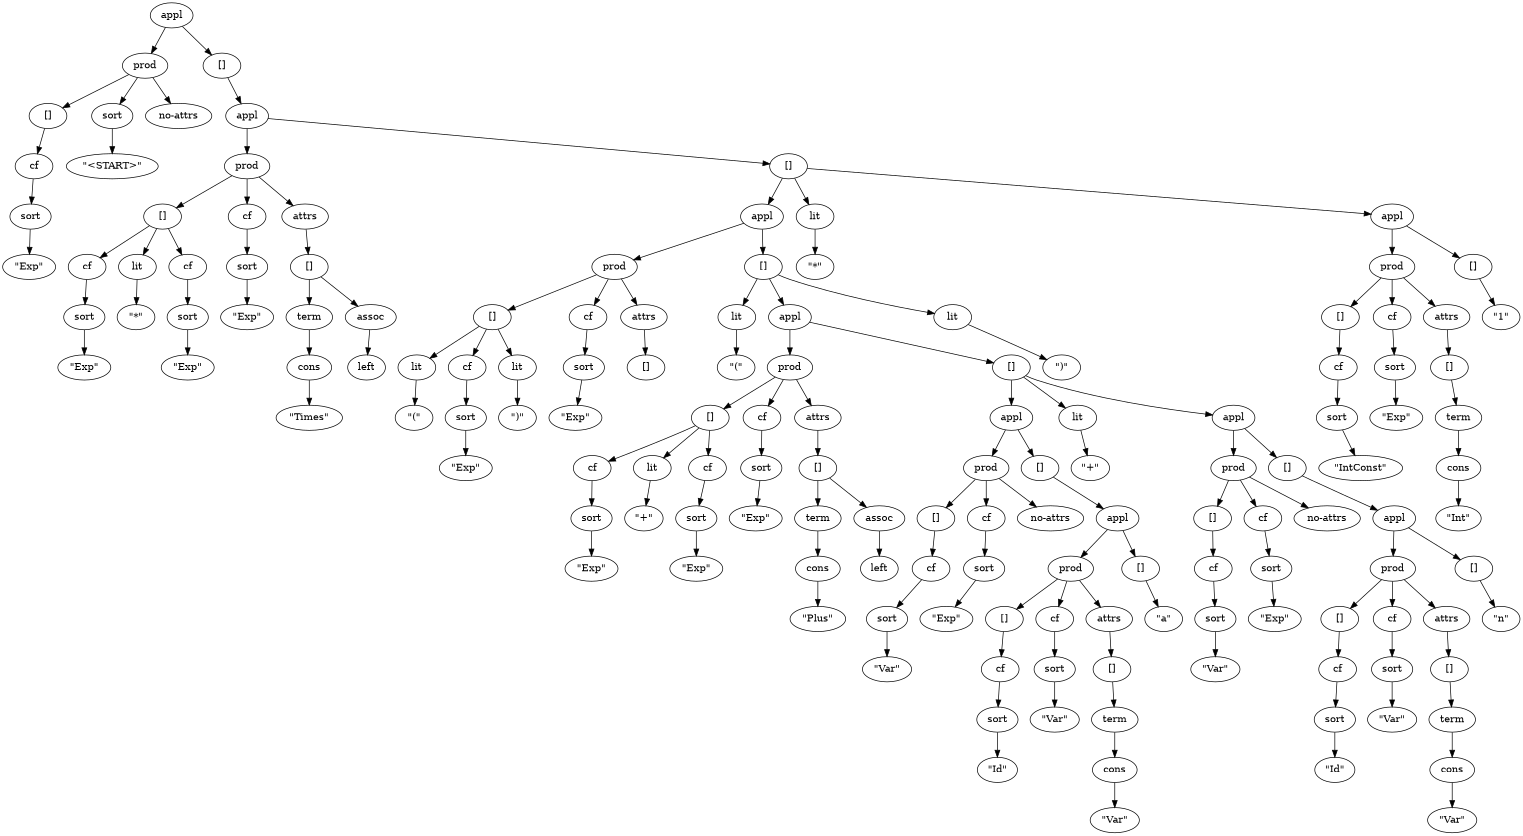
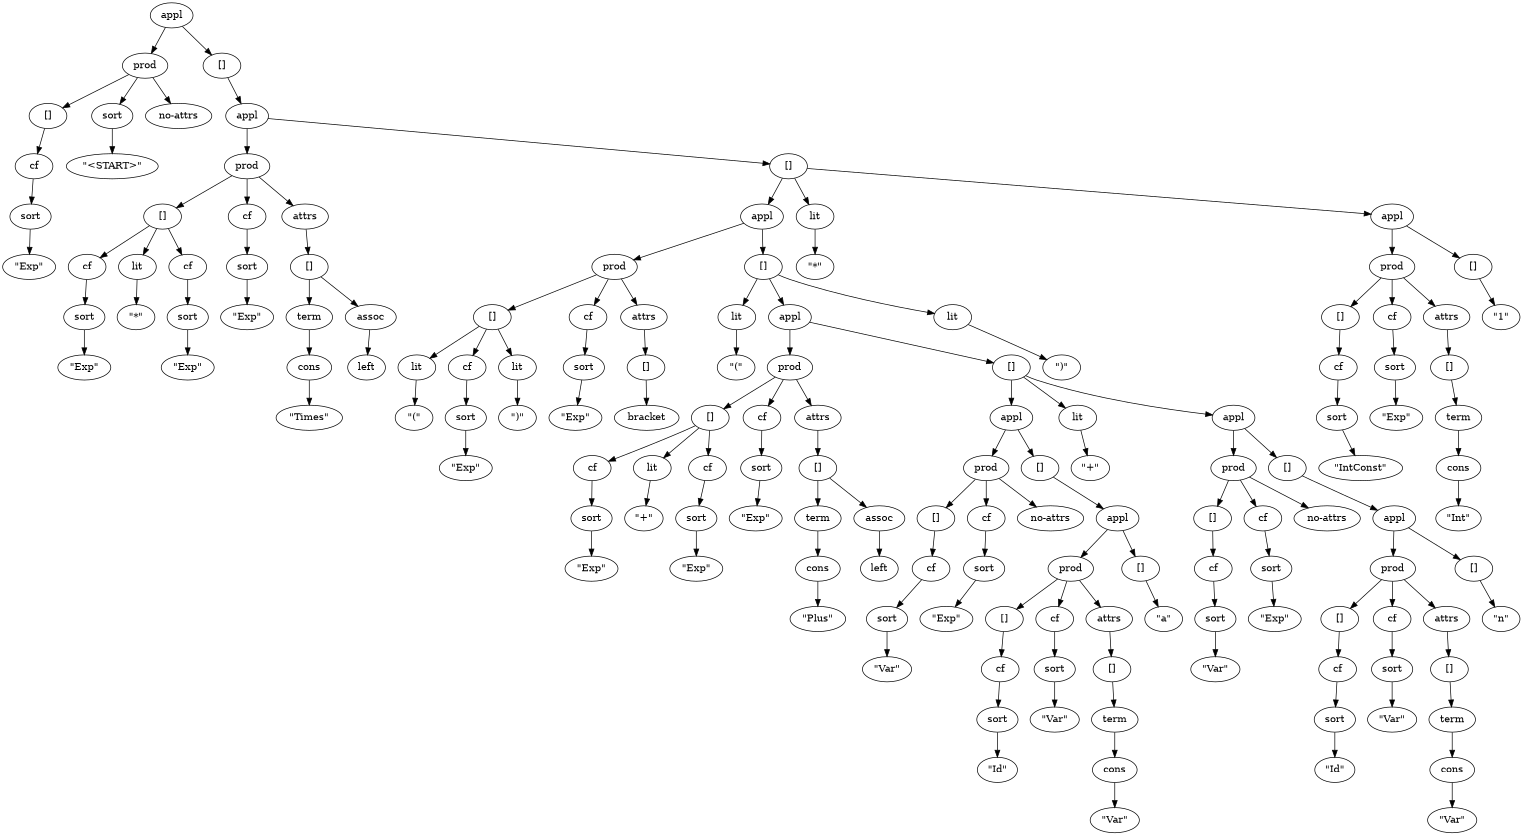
none -> (647, 418)
